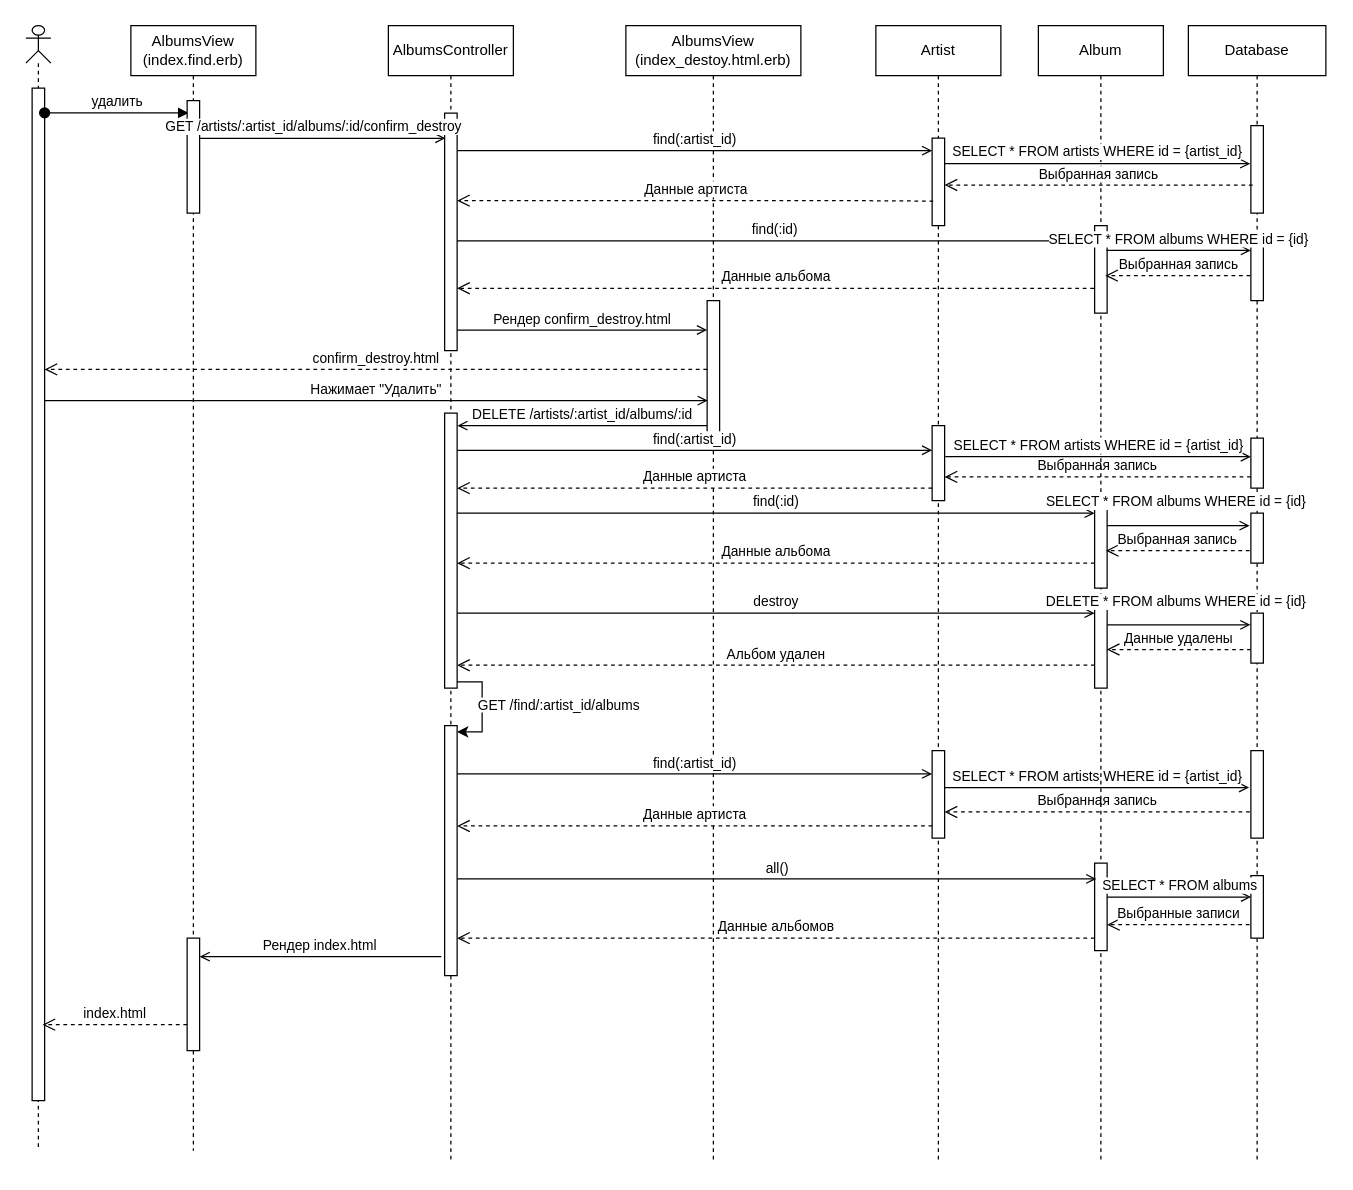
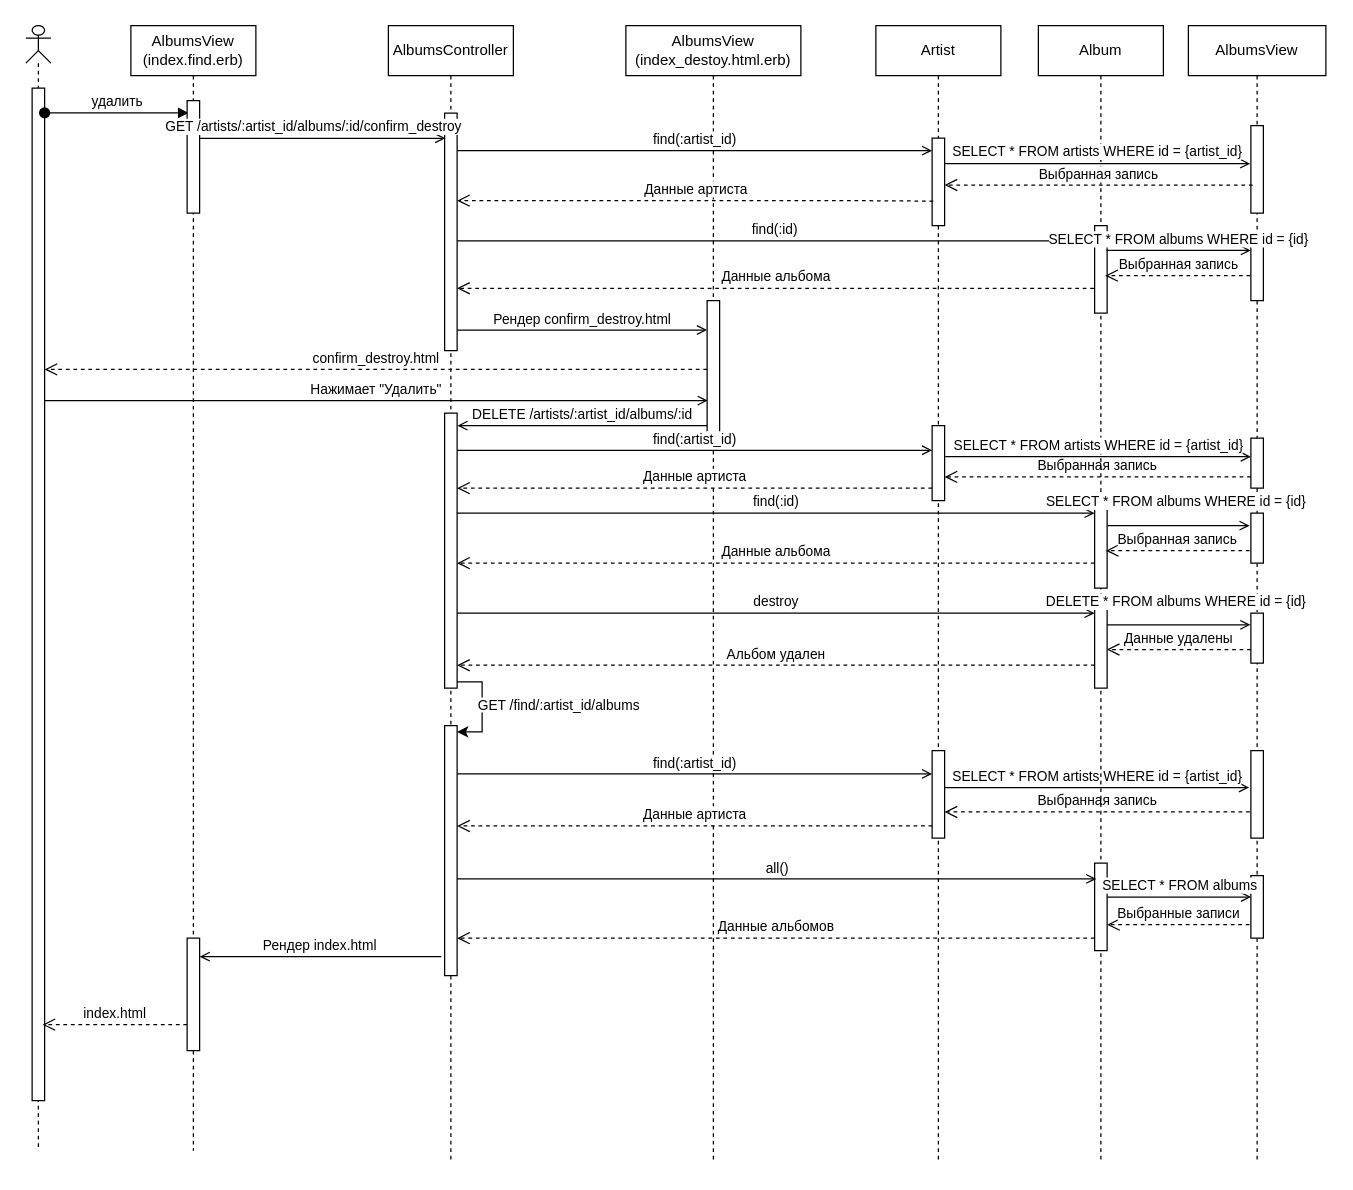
(1257, 51) -> (1257, 51)
